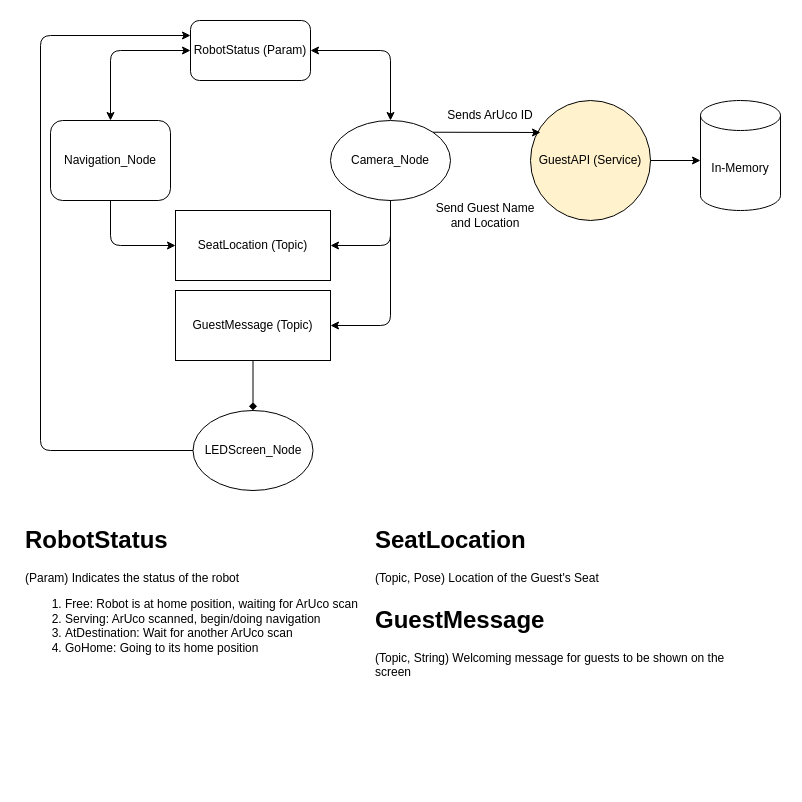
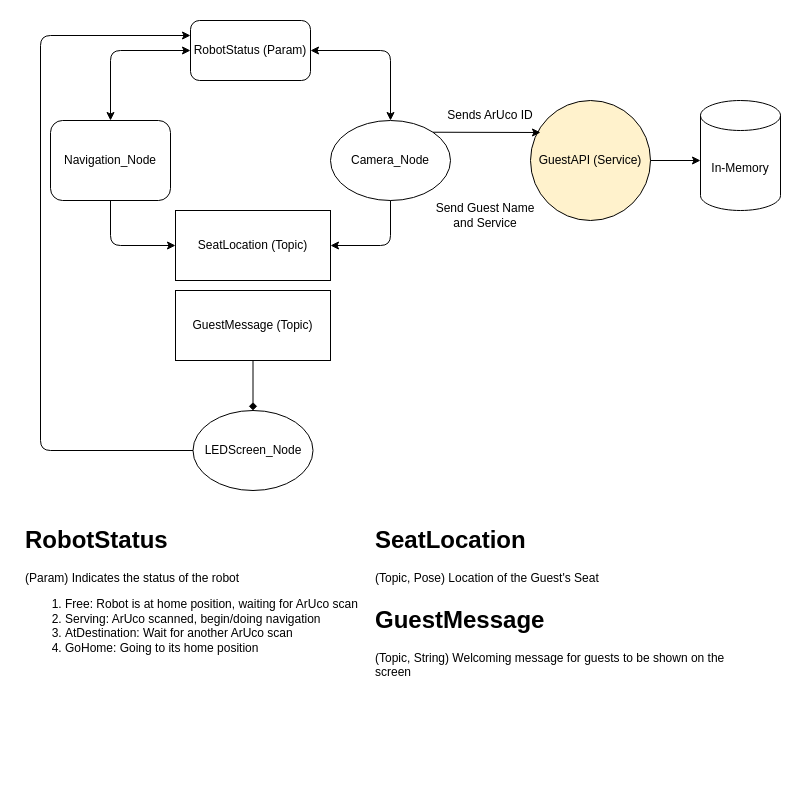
(486, 216) -> (486, 216)
(391, 305) -> none
